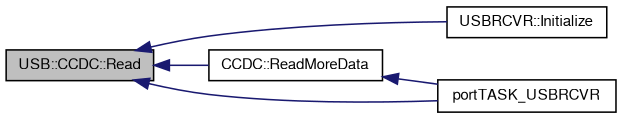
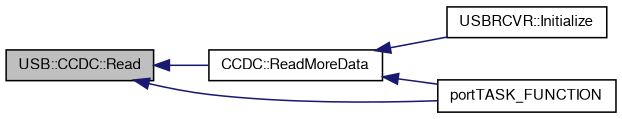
(298, 27) -> (419, 42)
(527, 96) -> (527, 96)
